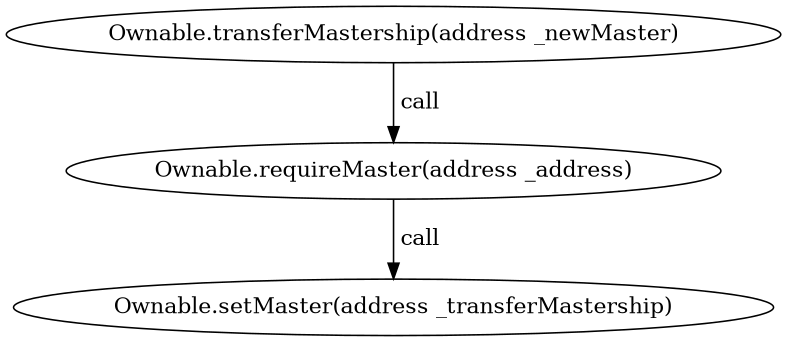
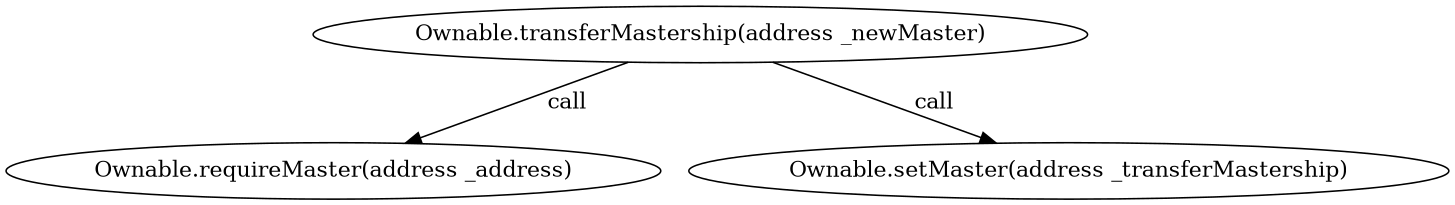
(394, 231) -> (877, 100)
